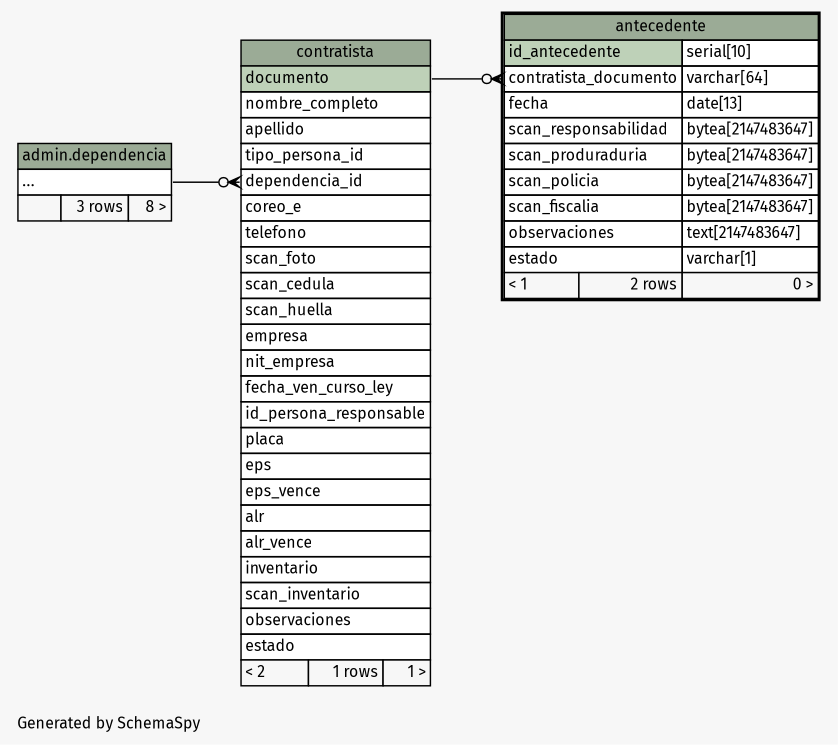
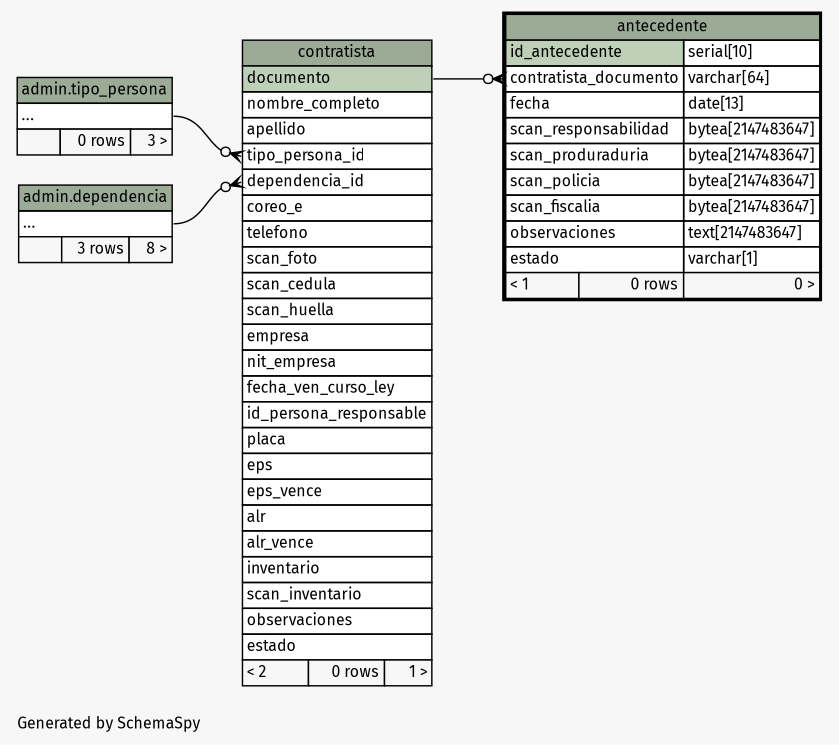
none -> (95, 116)
(654, 285) -> (655, 285)
(356, 672) -> (356, 672)
